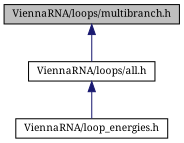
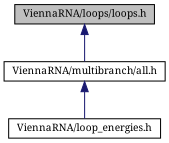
(92, 14) -> (85, 14)
(92, 71) -> (85, 71)
